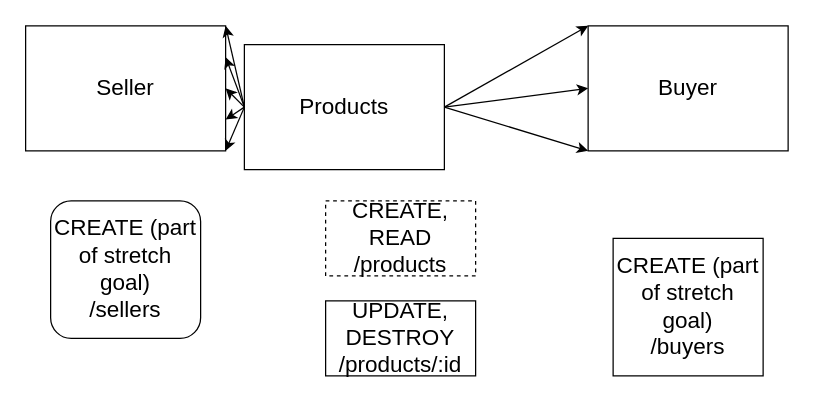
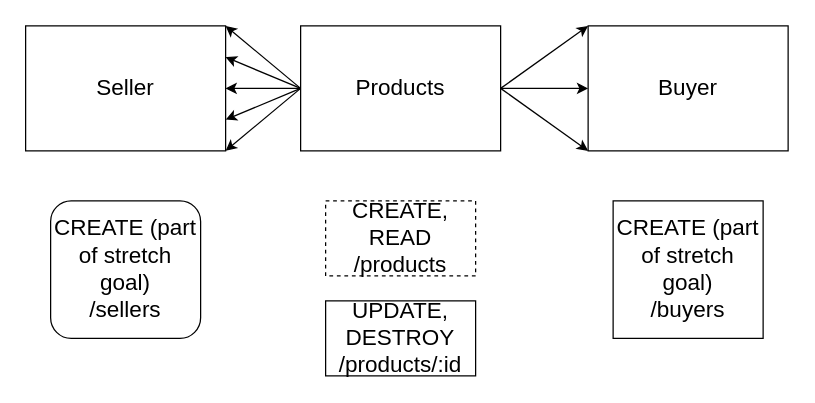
(344, 107) -> (401, 88)
(688, 307) -> (688, 269)
